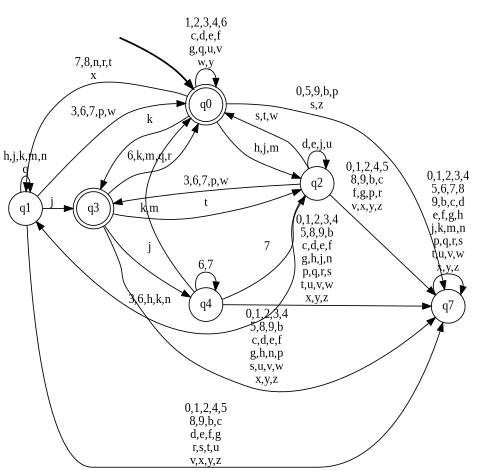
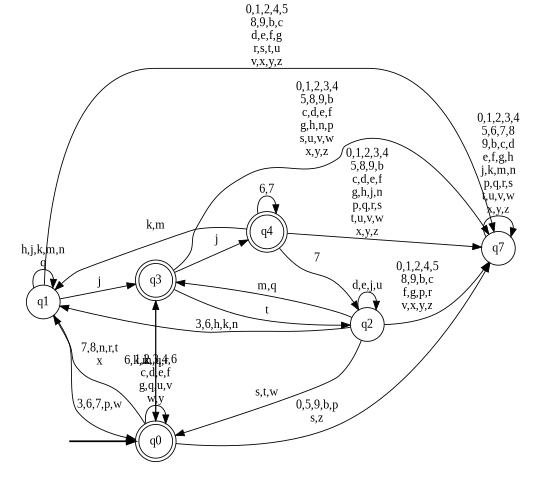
(249, 157) -> none
(206, 181) -> (267, 286)
(147, 210) -> (151, 244)
(206, 305) -> (267, 232)
